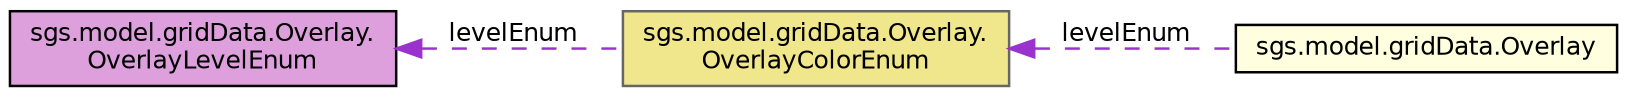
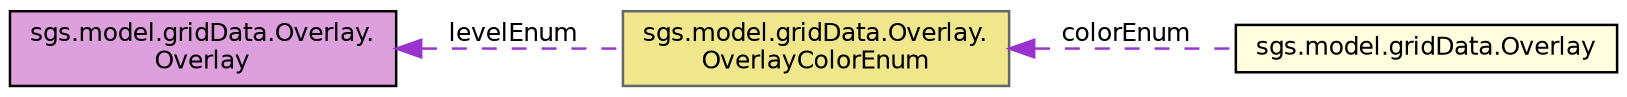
(1122, 35) -> (1122, 35)
(203, 49) -> (203, 49)
